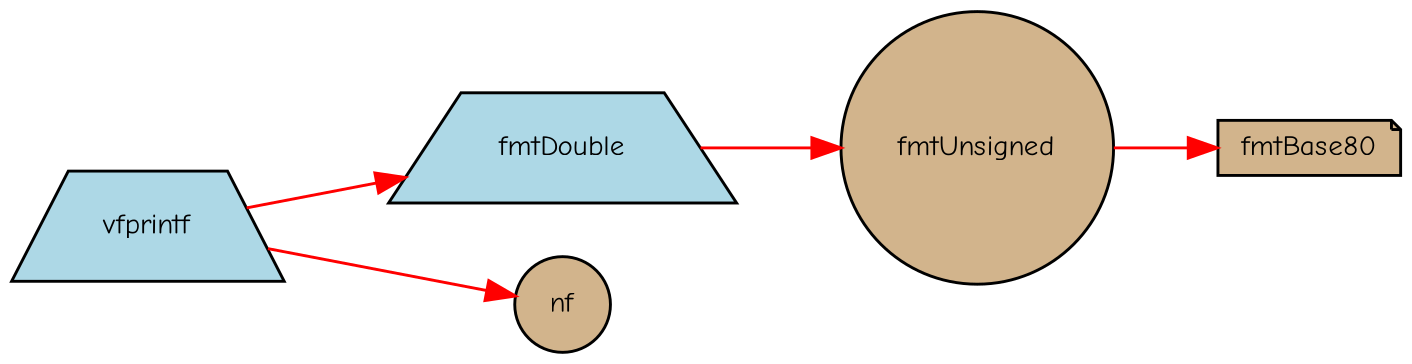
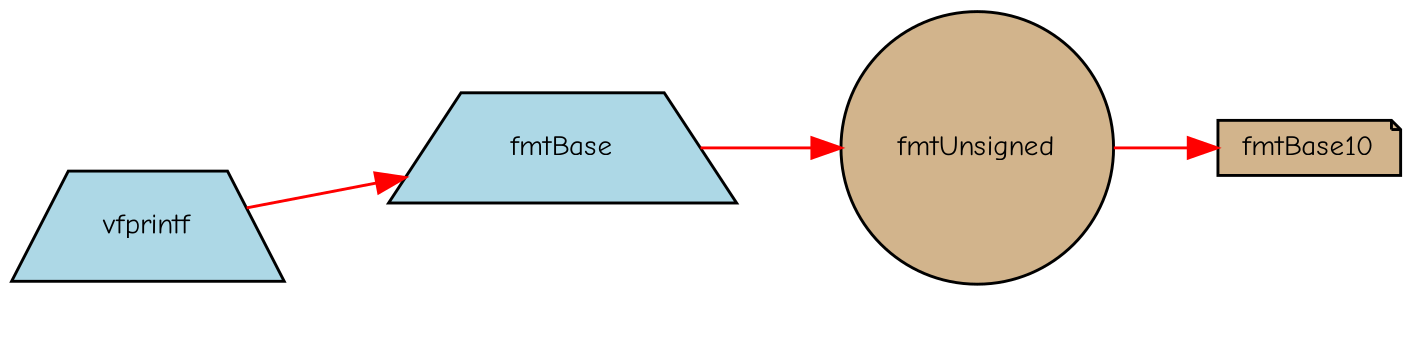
(563, 148) -> (563, 148)
(1309, 148) -> (1309, 148)
(563, 305) -> none
